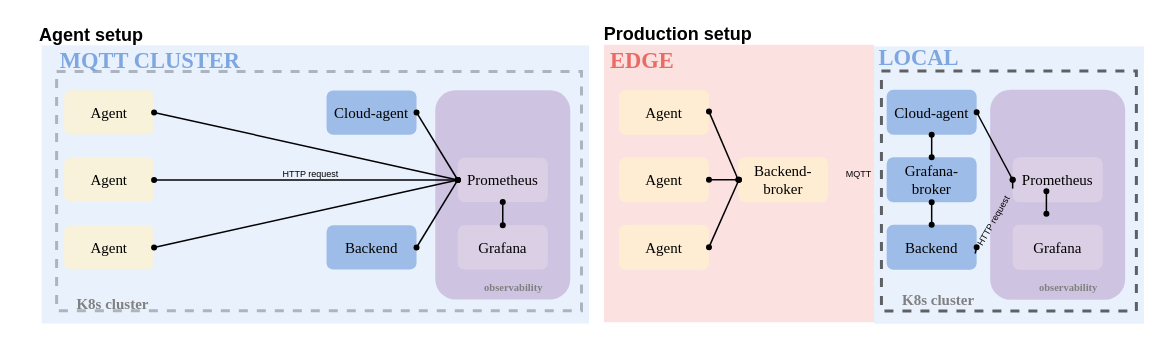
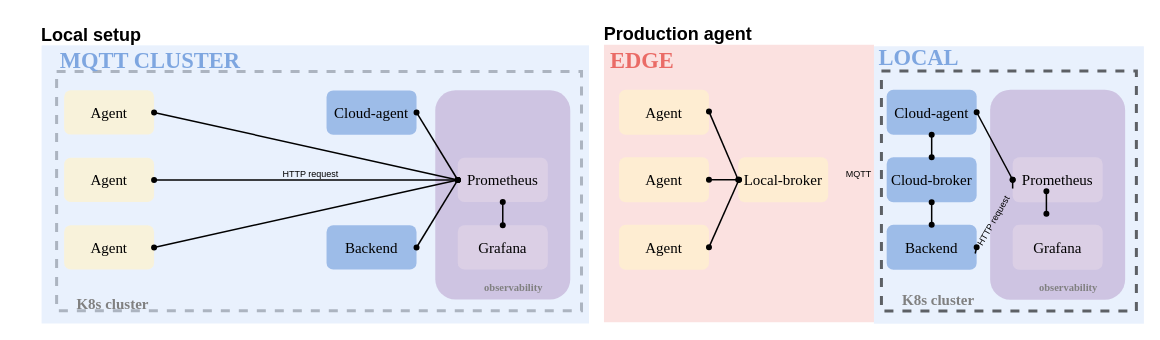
(678, 34) -> (678, 34)
(92, 36) -> (92, 36)
(783, 180) -> (783, 180)
(932, 180) -> (932, 180)
